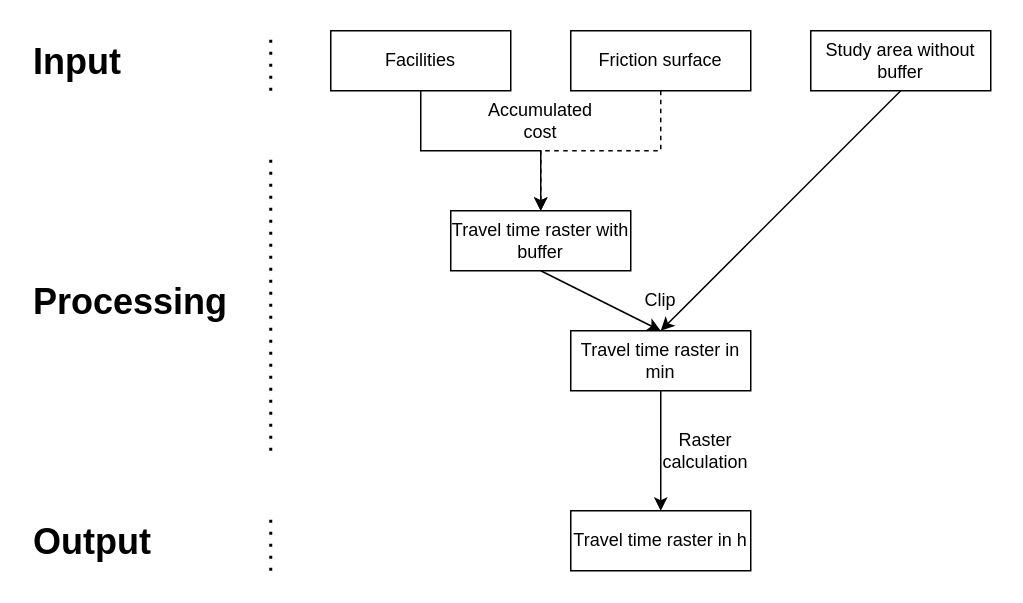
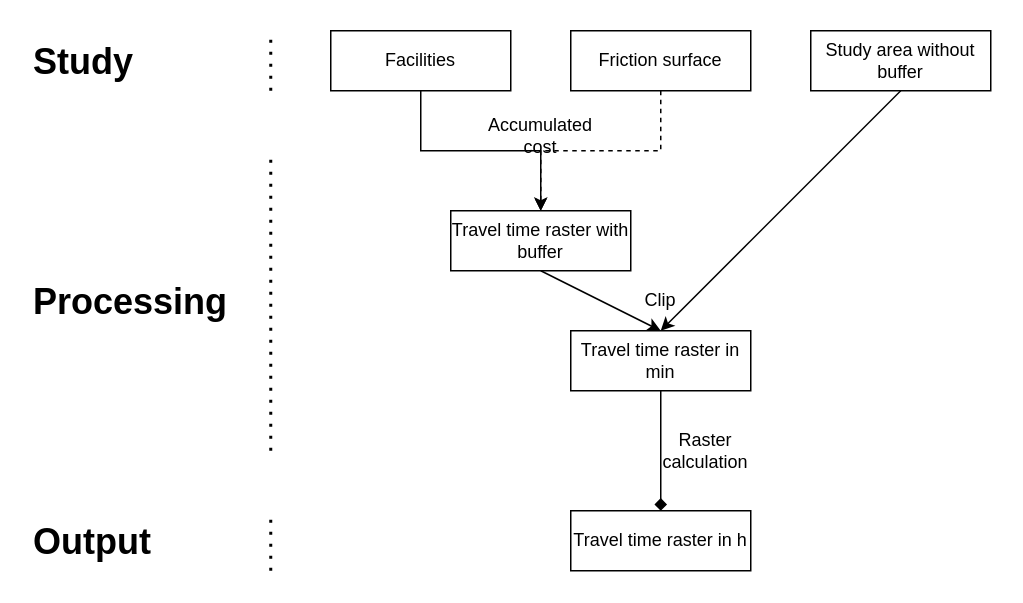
(59, 52) -> (59, 52)
(541, 121) -> (541, 136)
(530, 151) -> (530, 151)
(661, 499) -> (661, 498)
